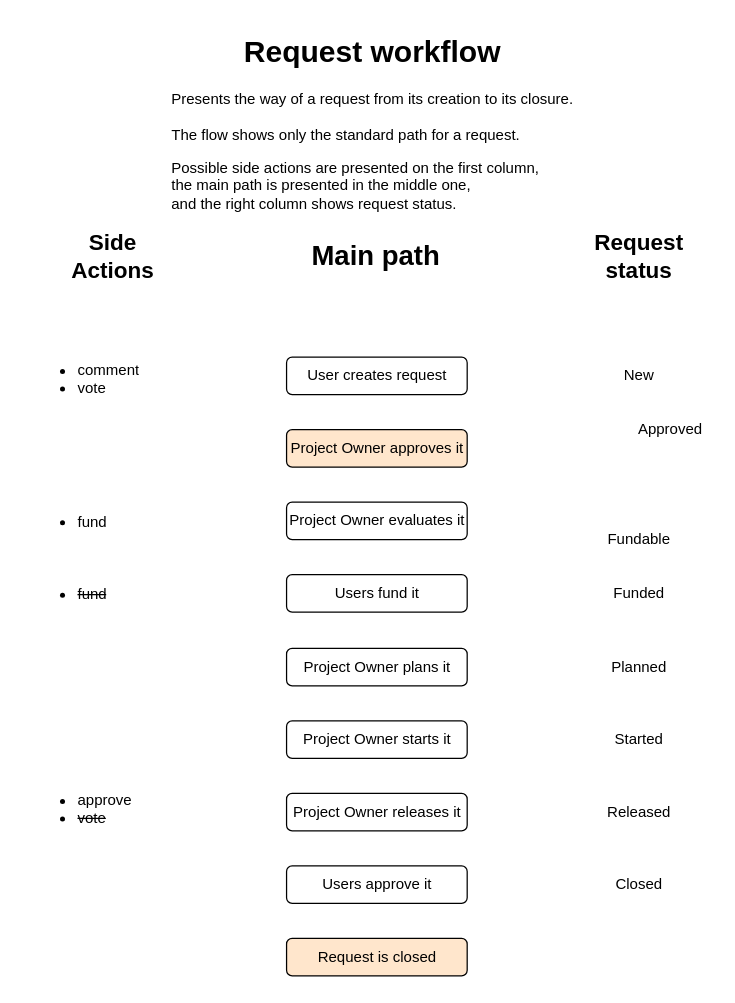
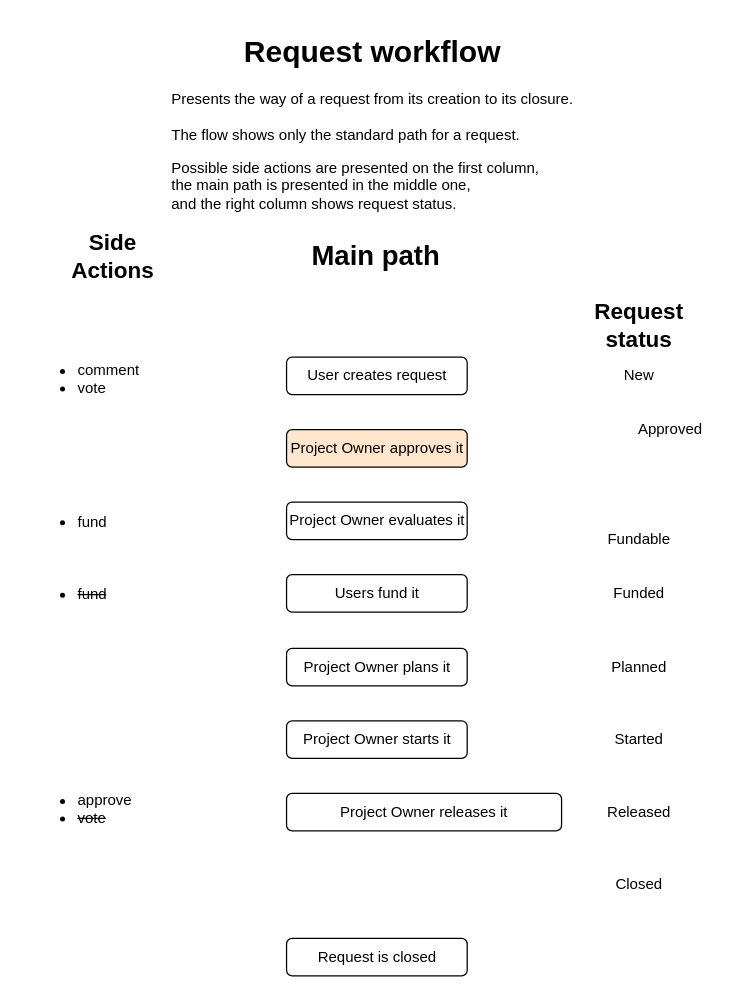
(639, 257) -> (639, 326)
(377, 812) -> (424, 812)
(377, 884) -> none
(377, 957) -> (377, 957)
